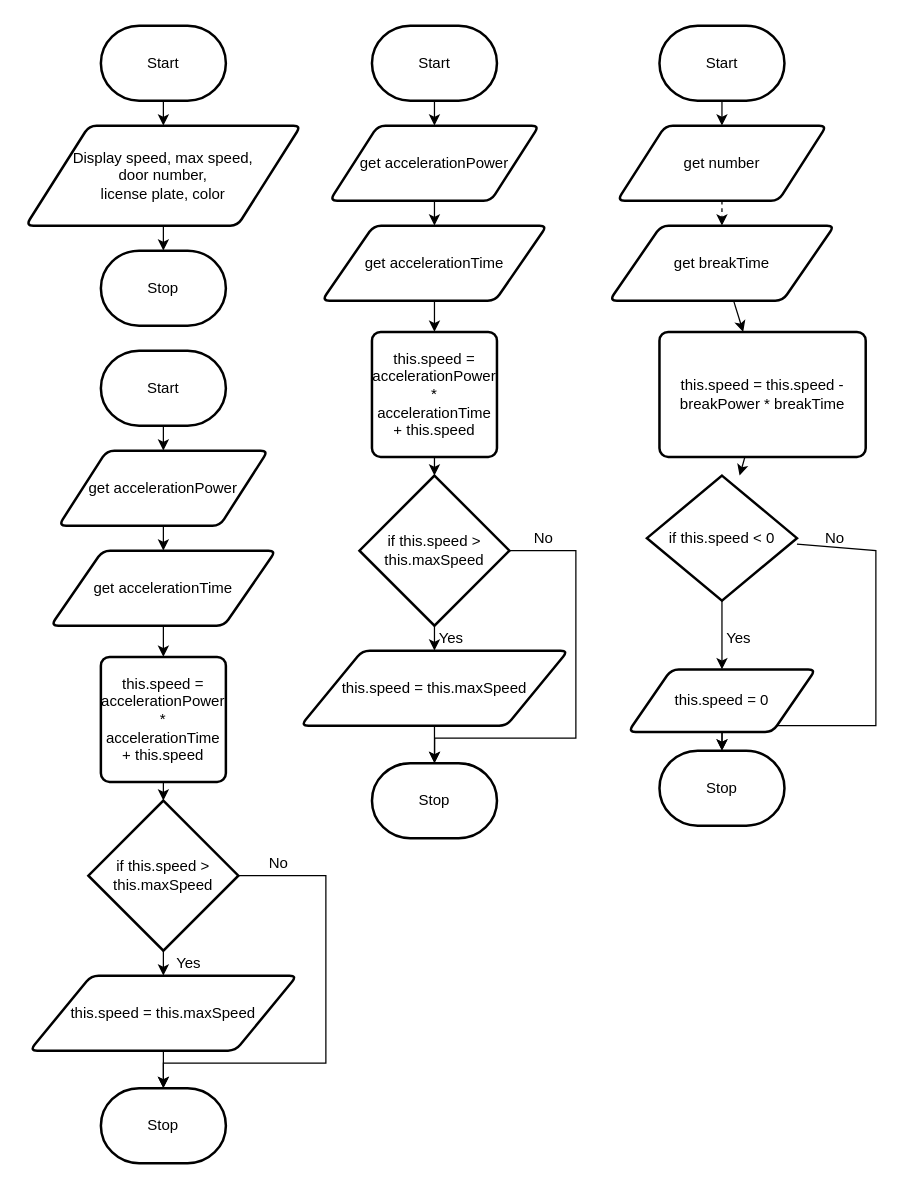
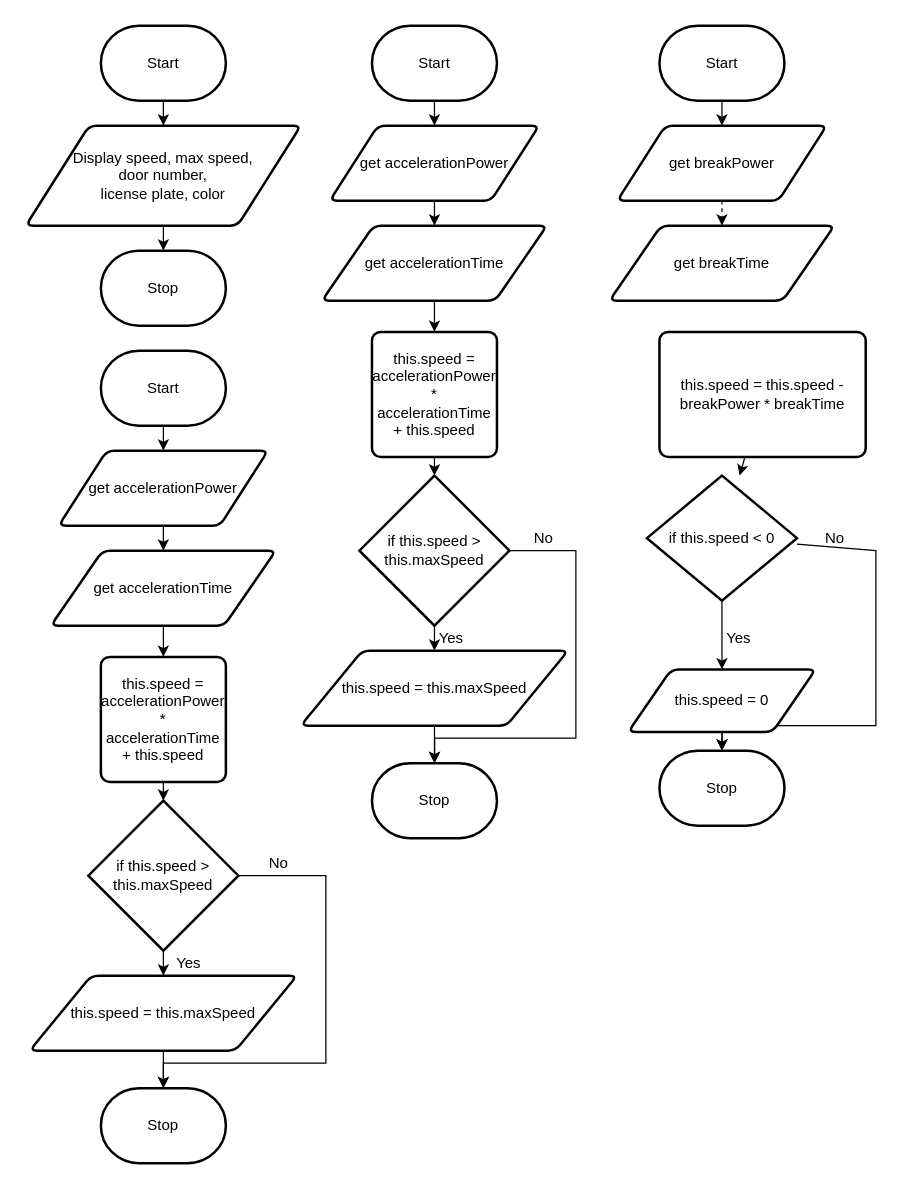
(722, 163) -> (722, 163)
(737, 312) -> none
